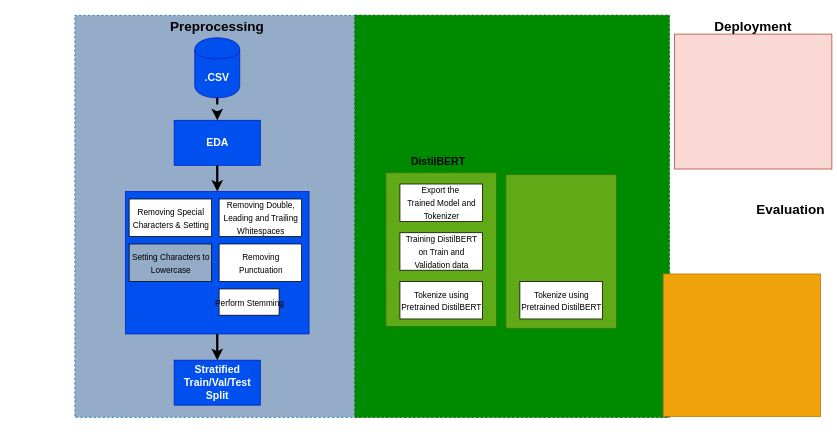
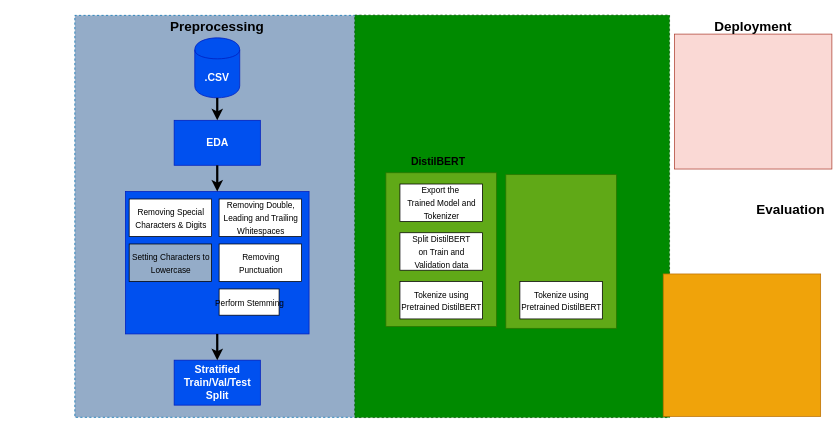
(217, 107) -> (217, 107)
(171, 218) -> (171, 218)
(442, 252) -> (442, 252)
